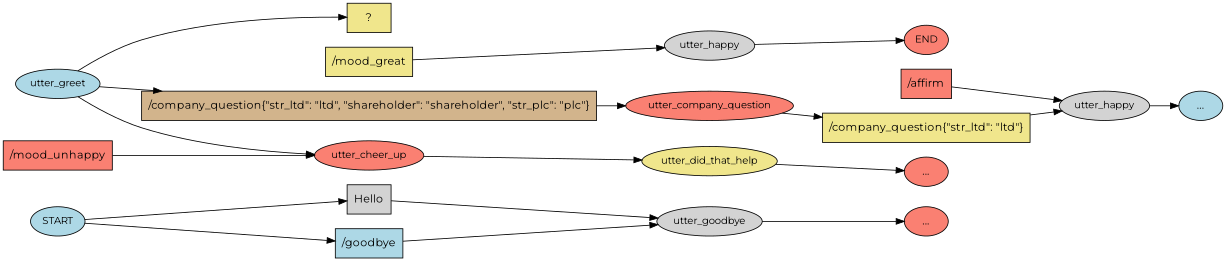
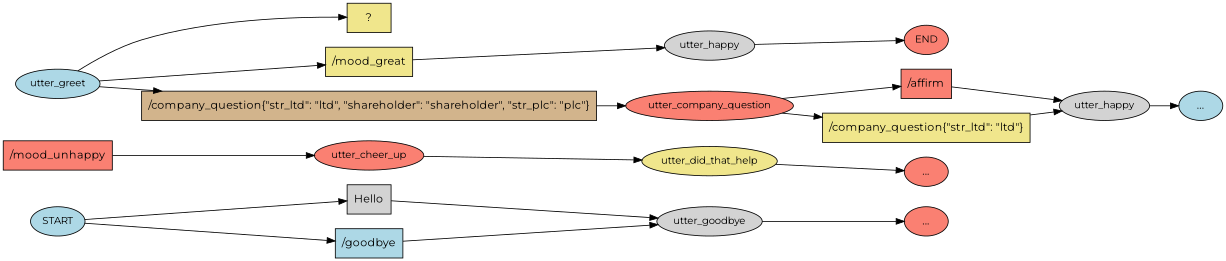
none -> (837, 93)
(188, 140) -> (208, 73)
